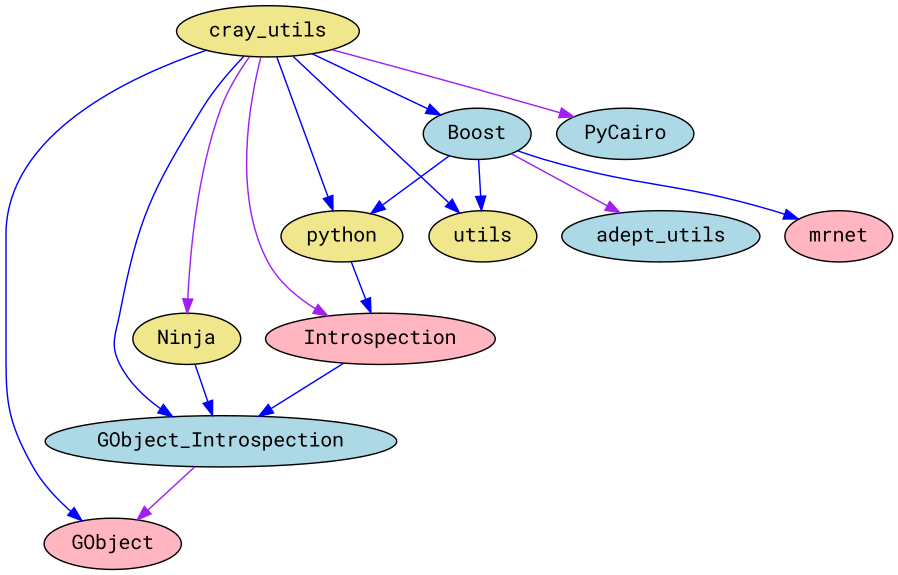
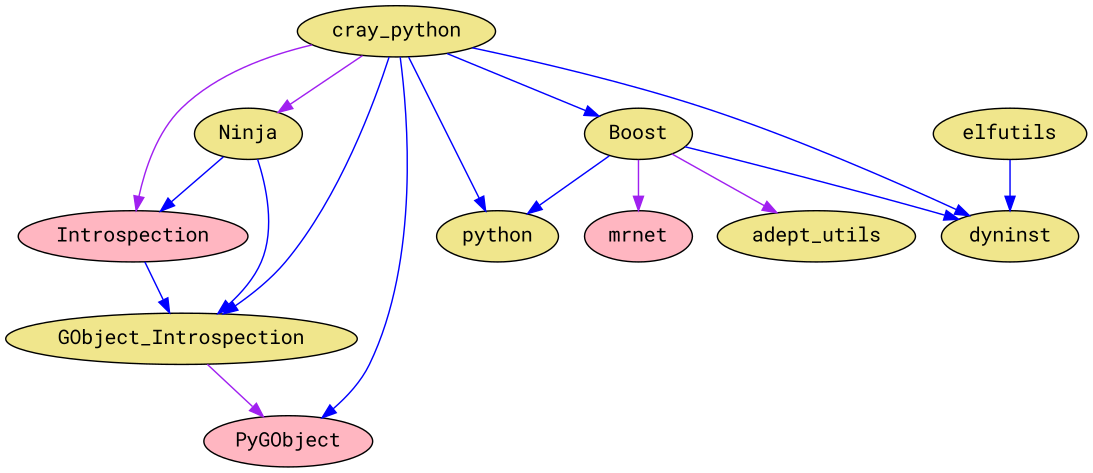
(268, 31) -> (396, 31)
(477, 134) -> (638, 134)
(625, 134) -> none
none -> (1010, 134)
(651, 184) -> (638, 178)
(483, 236) -> (1010, 236)
(661, 236) -> (816, 236)
(358, 281) -> (197, 179)
(221, 441) -> (181, 339)
(113, 544) -> (288, 441)
